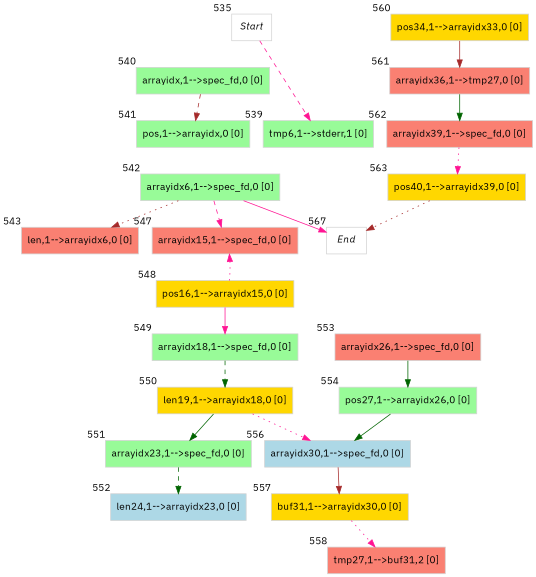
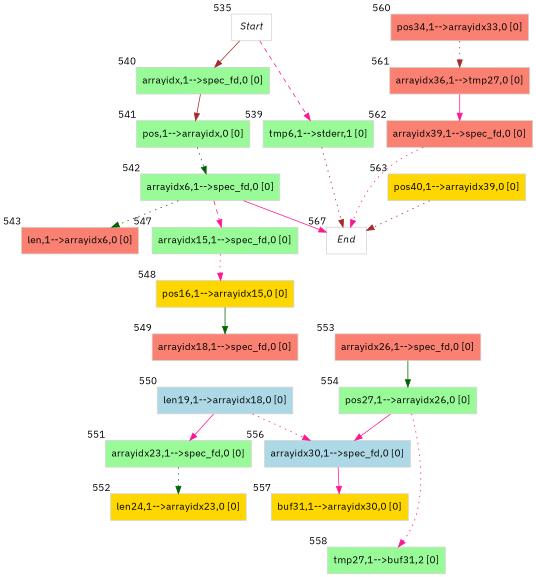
(460, 27) -> (460, 27)
(460, 50) -> (460, 50)
none -> (230, 51)
(199, 104) -> (199, 104)
(460, 104) -> (460, 104)
none -> (201, 157)
(458, 157) -> (380, 176)
none -> (331, 184)
(149, 213) -> (149, 213)
(225, 241) -> (225, 241)
(230, 271) -> (220, 264)
(225, 317) -> (225, 317)
(225, 347) -> (225, 347)
(225, 370) -> none
(225, 400) -> (225, 400)
(204, 424) -> (204, 424)
(376, 425) -> (376, 425)
(178, 477) -> (178, 477)
(339, 477) -> (339, 477)
(178, 507) -> (178, 507)
(361, 531) -> (421, 479)
(386, 560) -> (386, 560)
